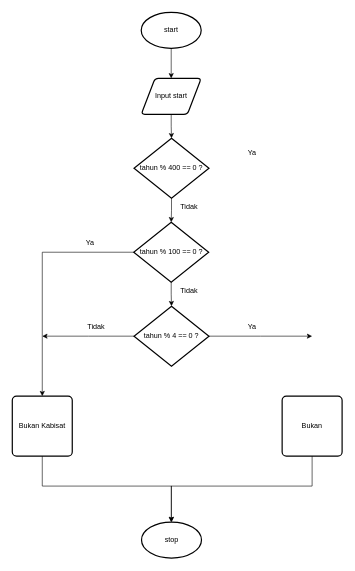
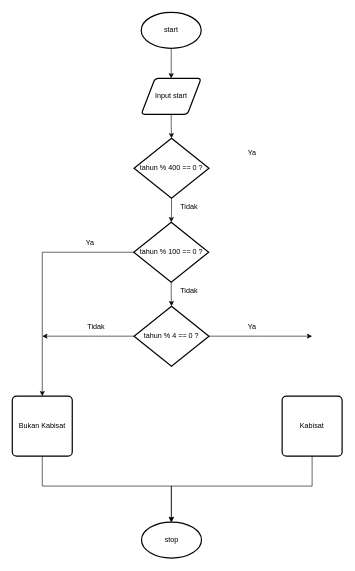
(312, 426) -> (312, 426)
